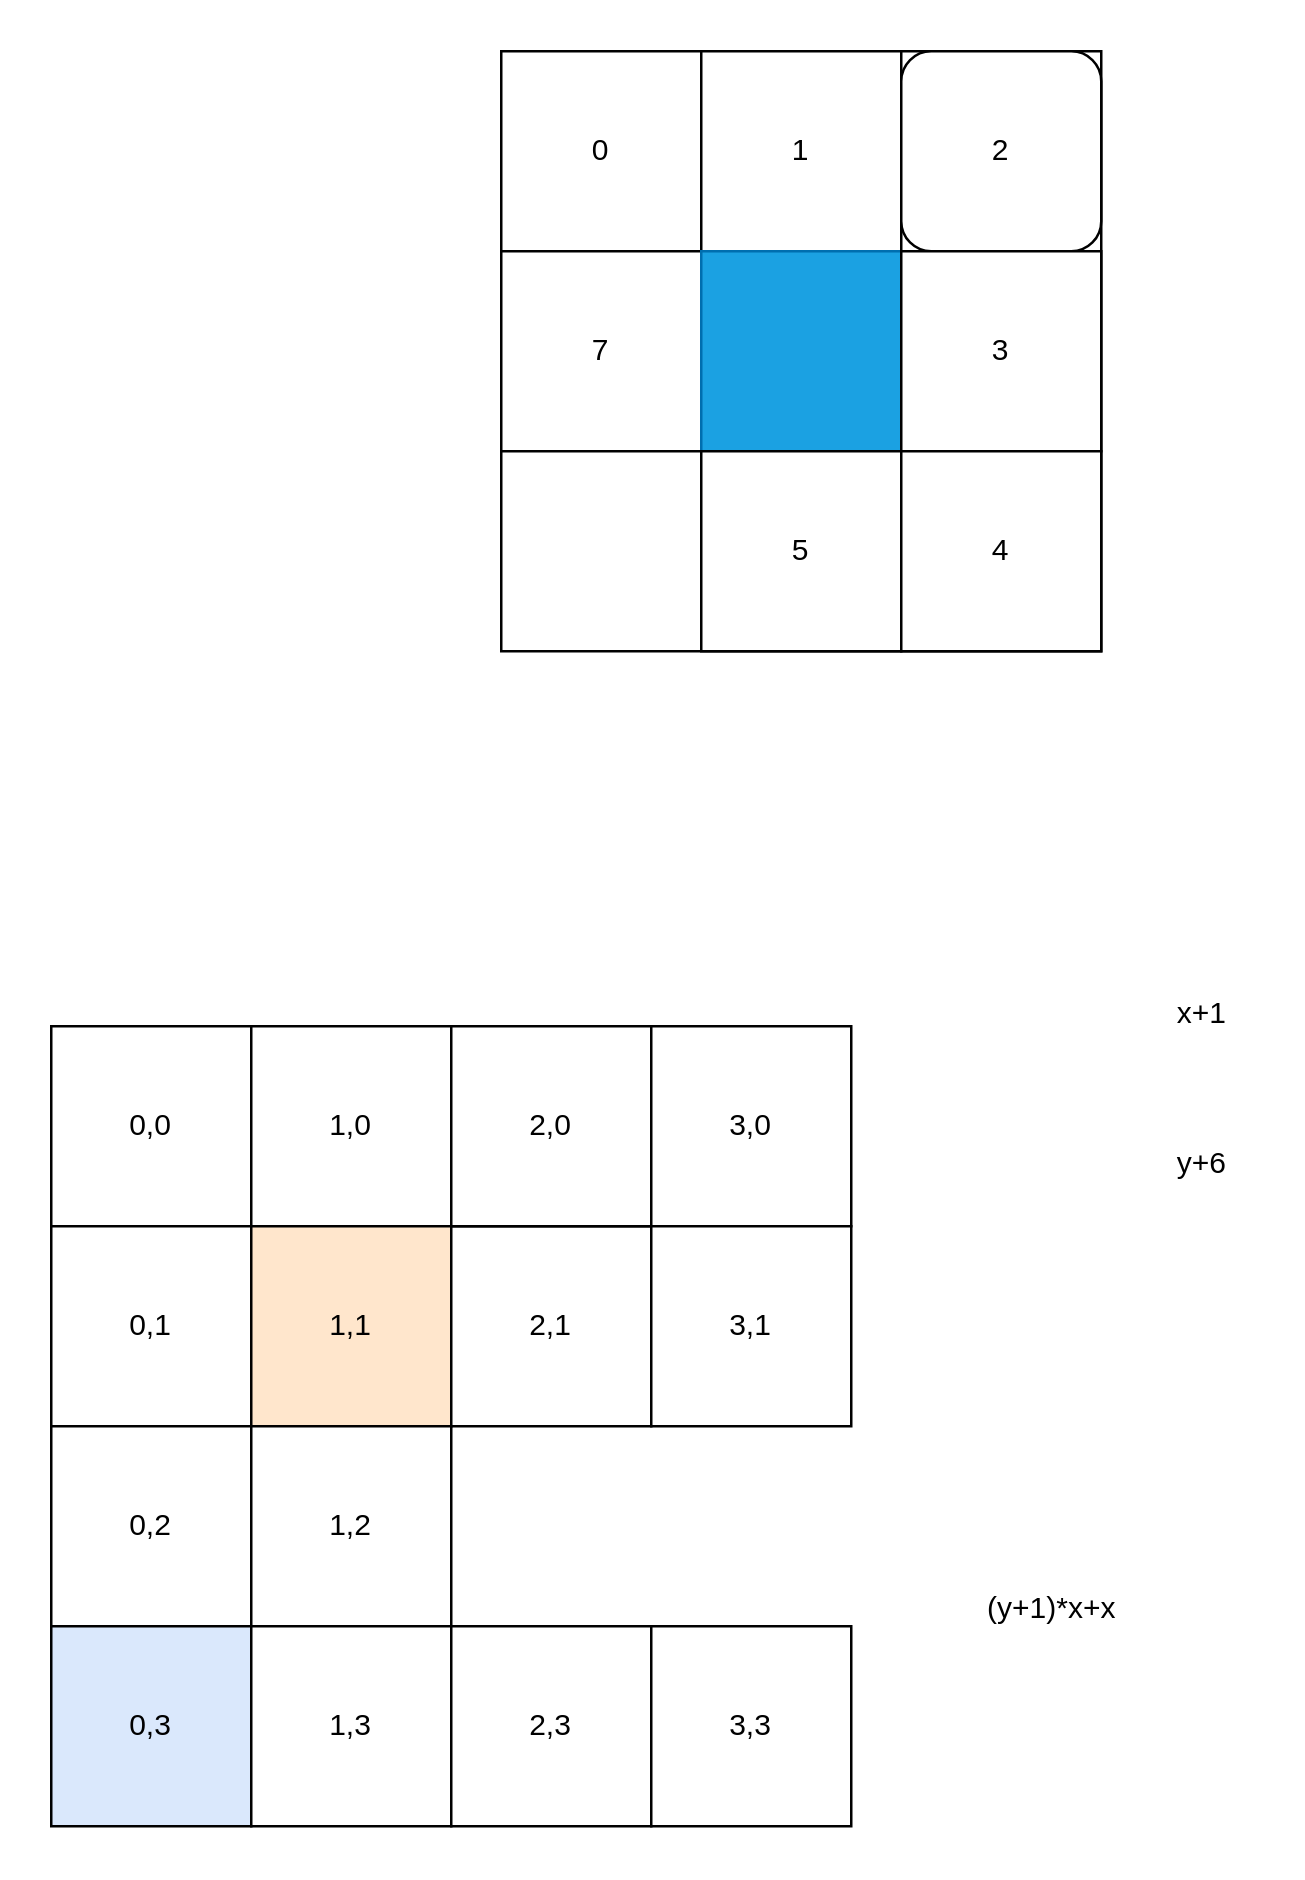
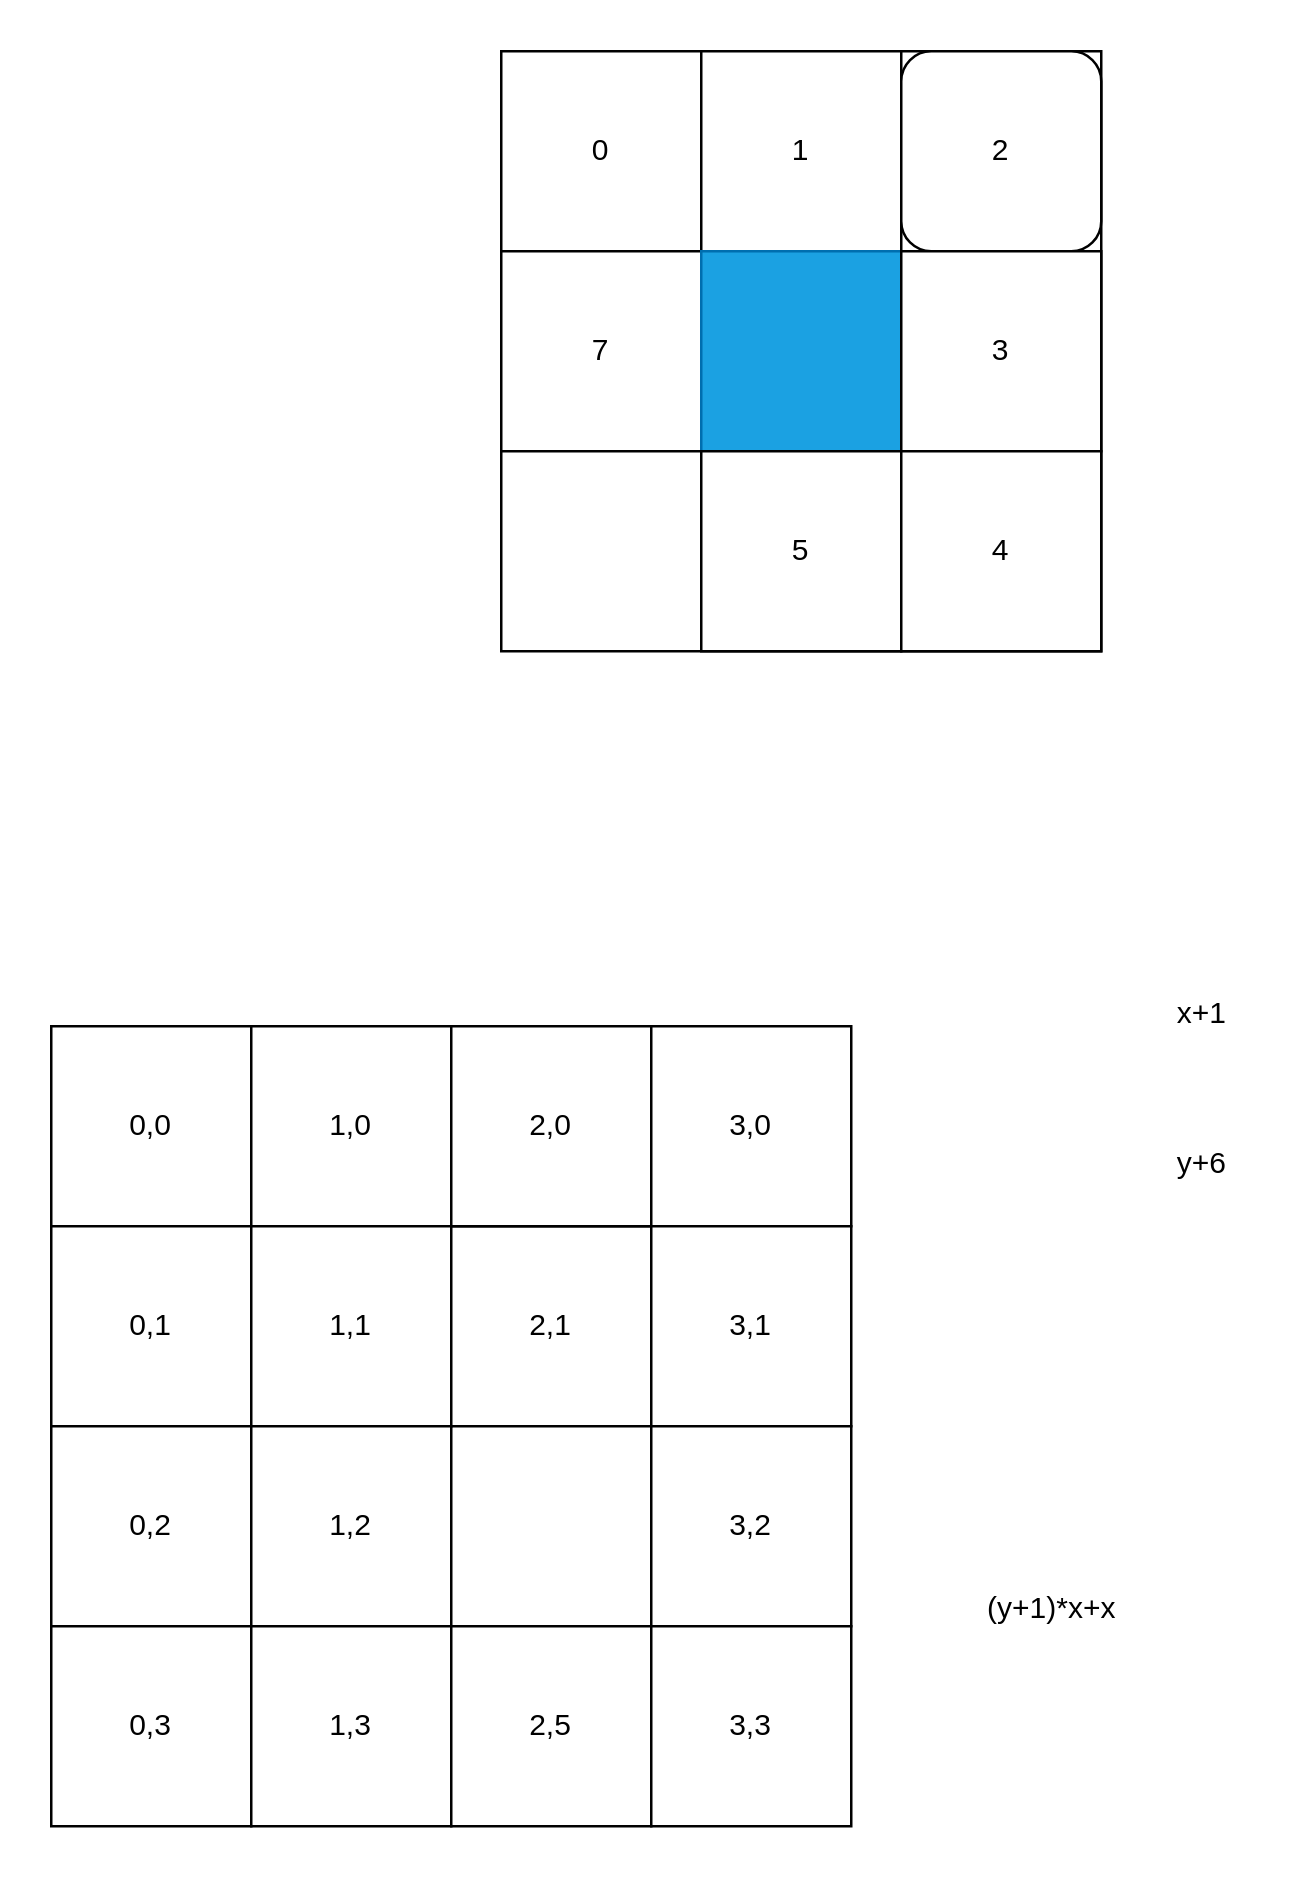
(351, 1326) -> (351, 1326)
none -> (751, 1526)
(151, 1726) -> (151, 1726)
(551, 1726) -> (551, 1726)
